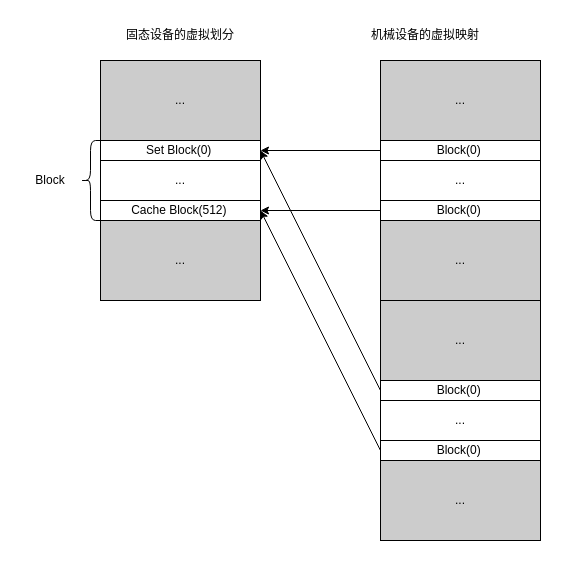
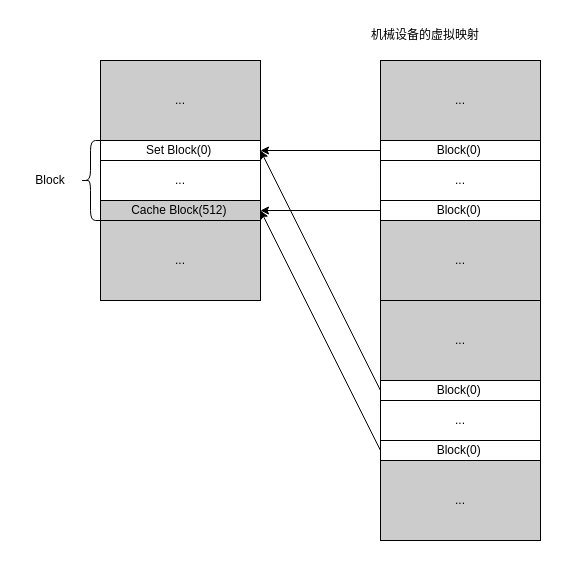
(181, 36) -> none
(181, 211) -> (181, 211)
